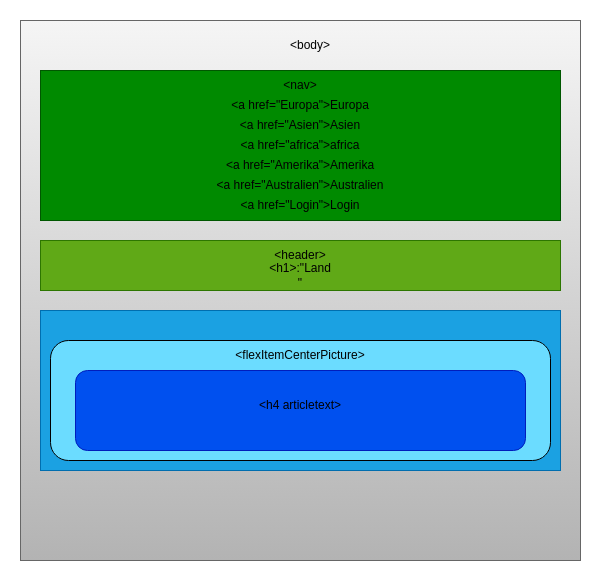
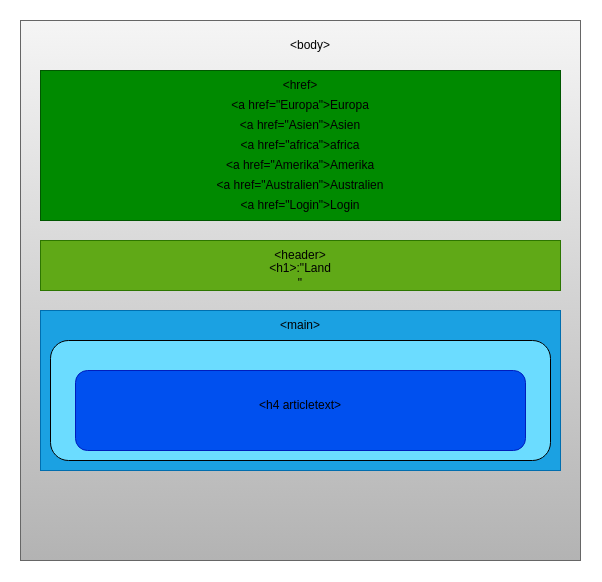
(301, 86) -> (301, 86)
none -> (301, 326)
(301, 356) -> none
